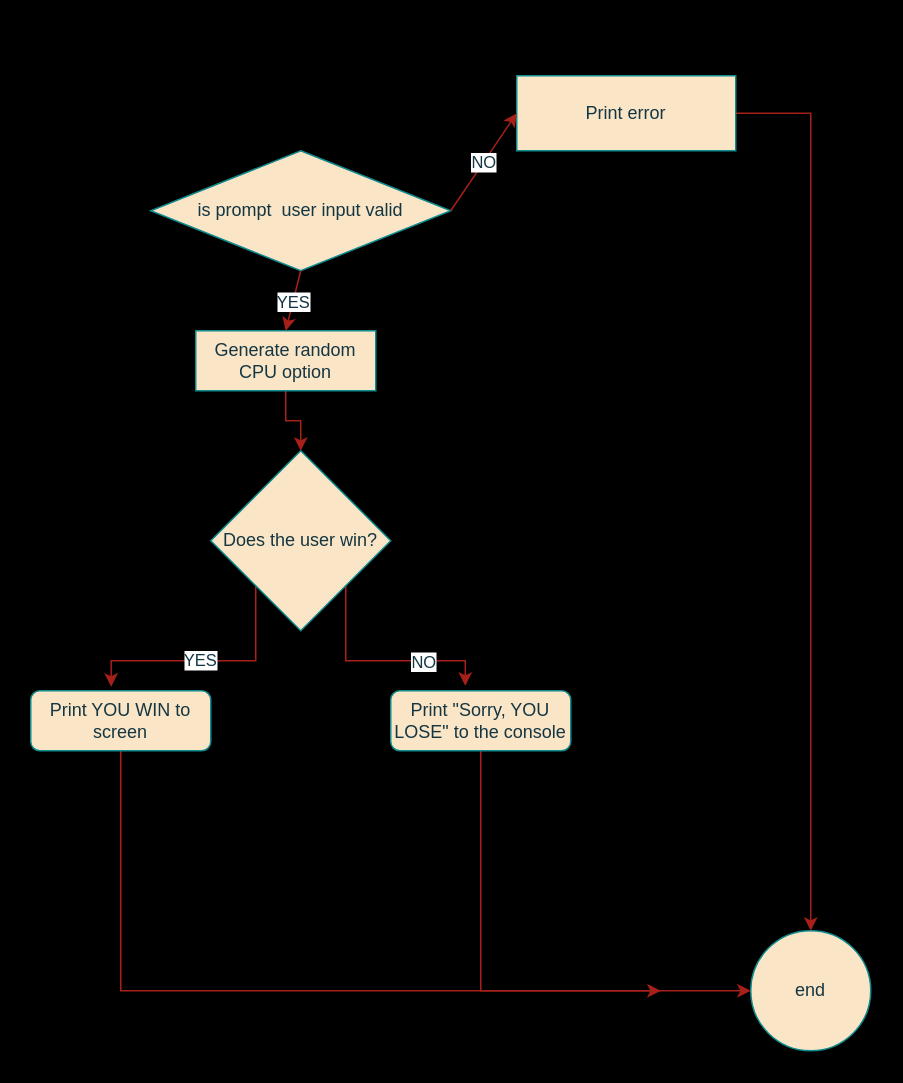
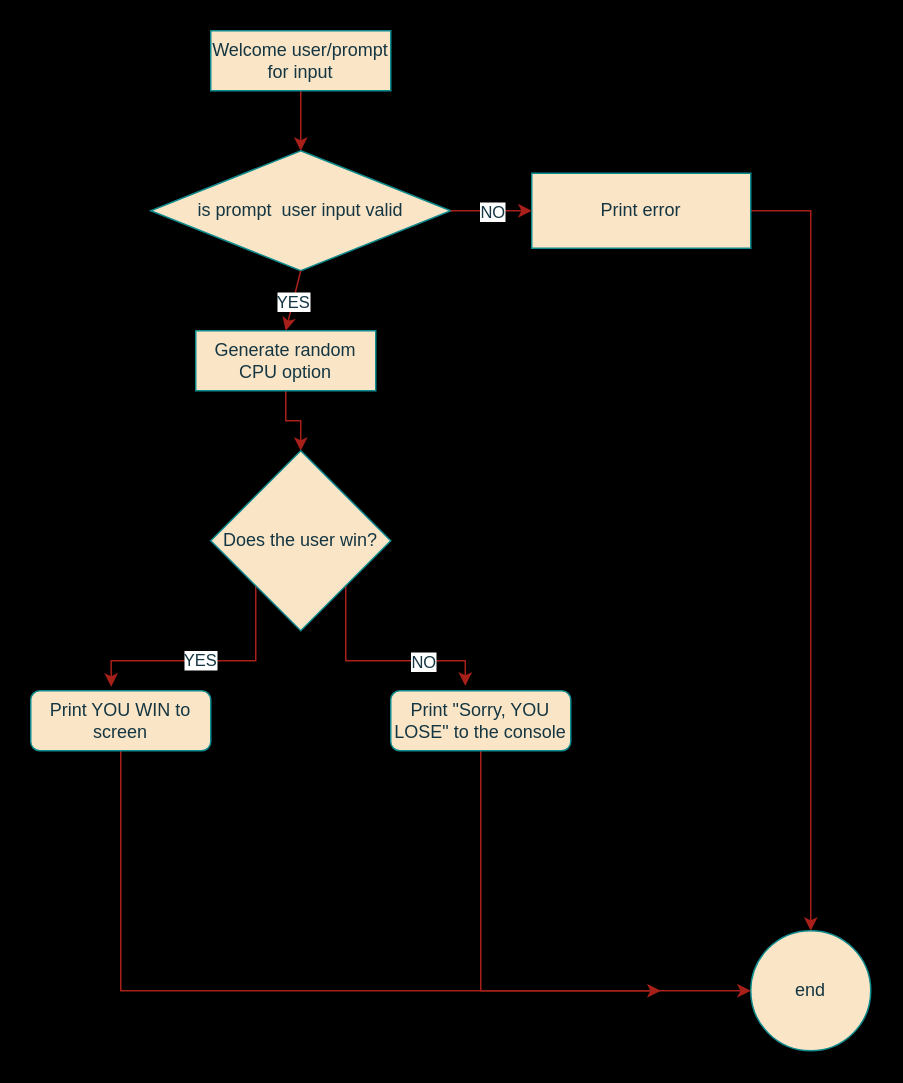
none -> (301, 61)
(626, 113) -> (641, 211)
none -> (301, 116)
